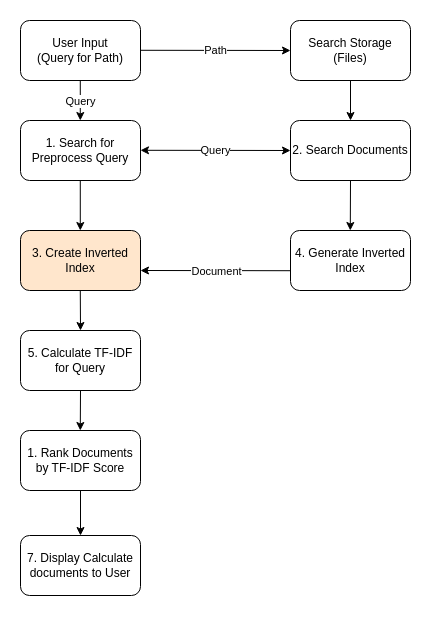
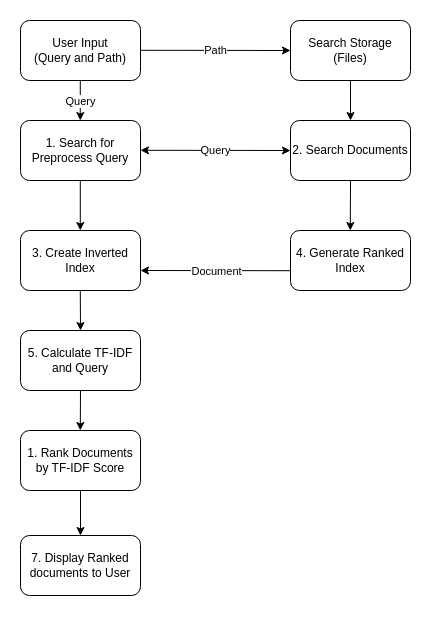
(81, 51) -> (81, 51)
(81, 261) -> (81, 261)
(351, 261) -> (351, 261)
(81, 361) -> (81, 361)
(81, 566) -> (81, 566)
